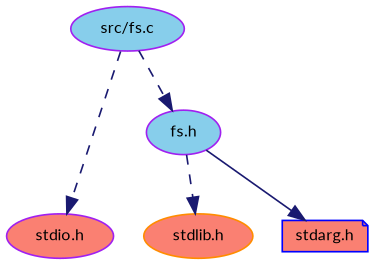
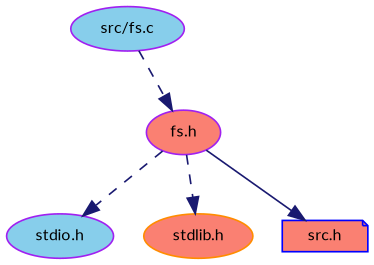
(96, 125) -> (129, 178)
(184, 132) -> (184, 132)
(60, 236) -> (60, 236)
(325, 236) -> (325, 236)
